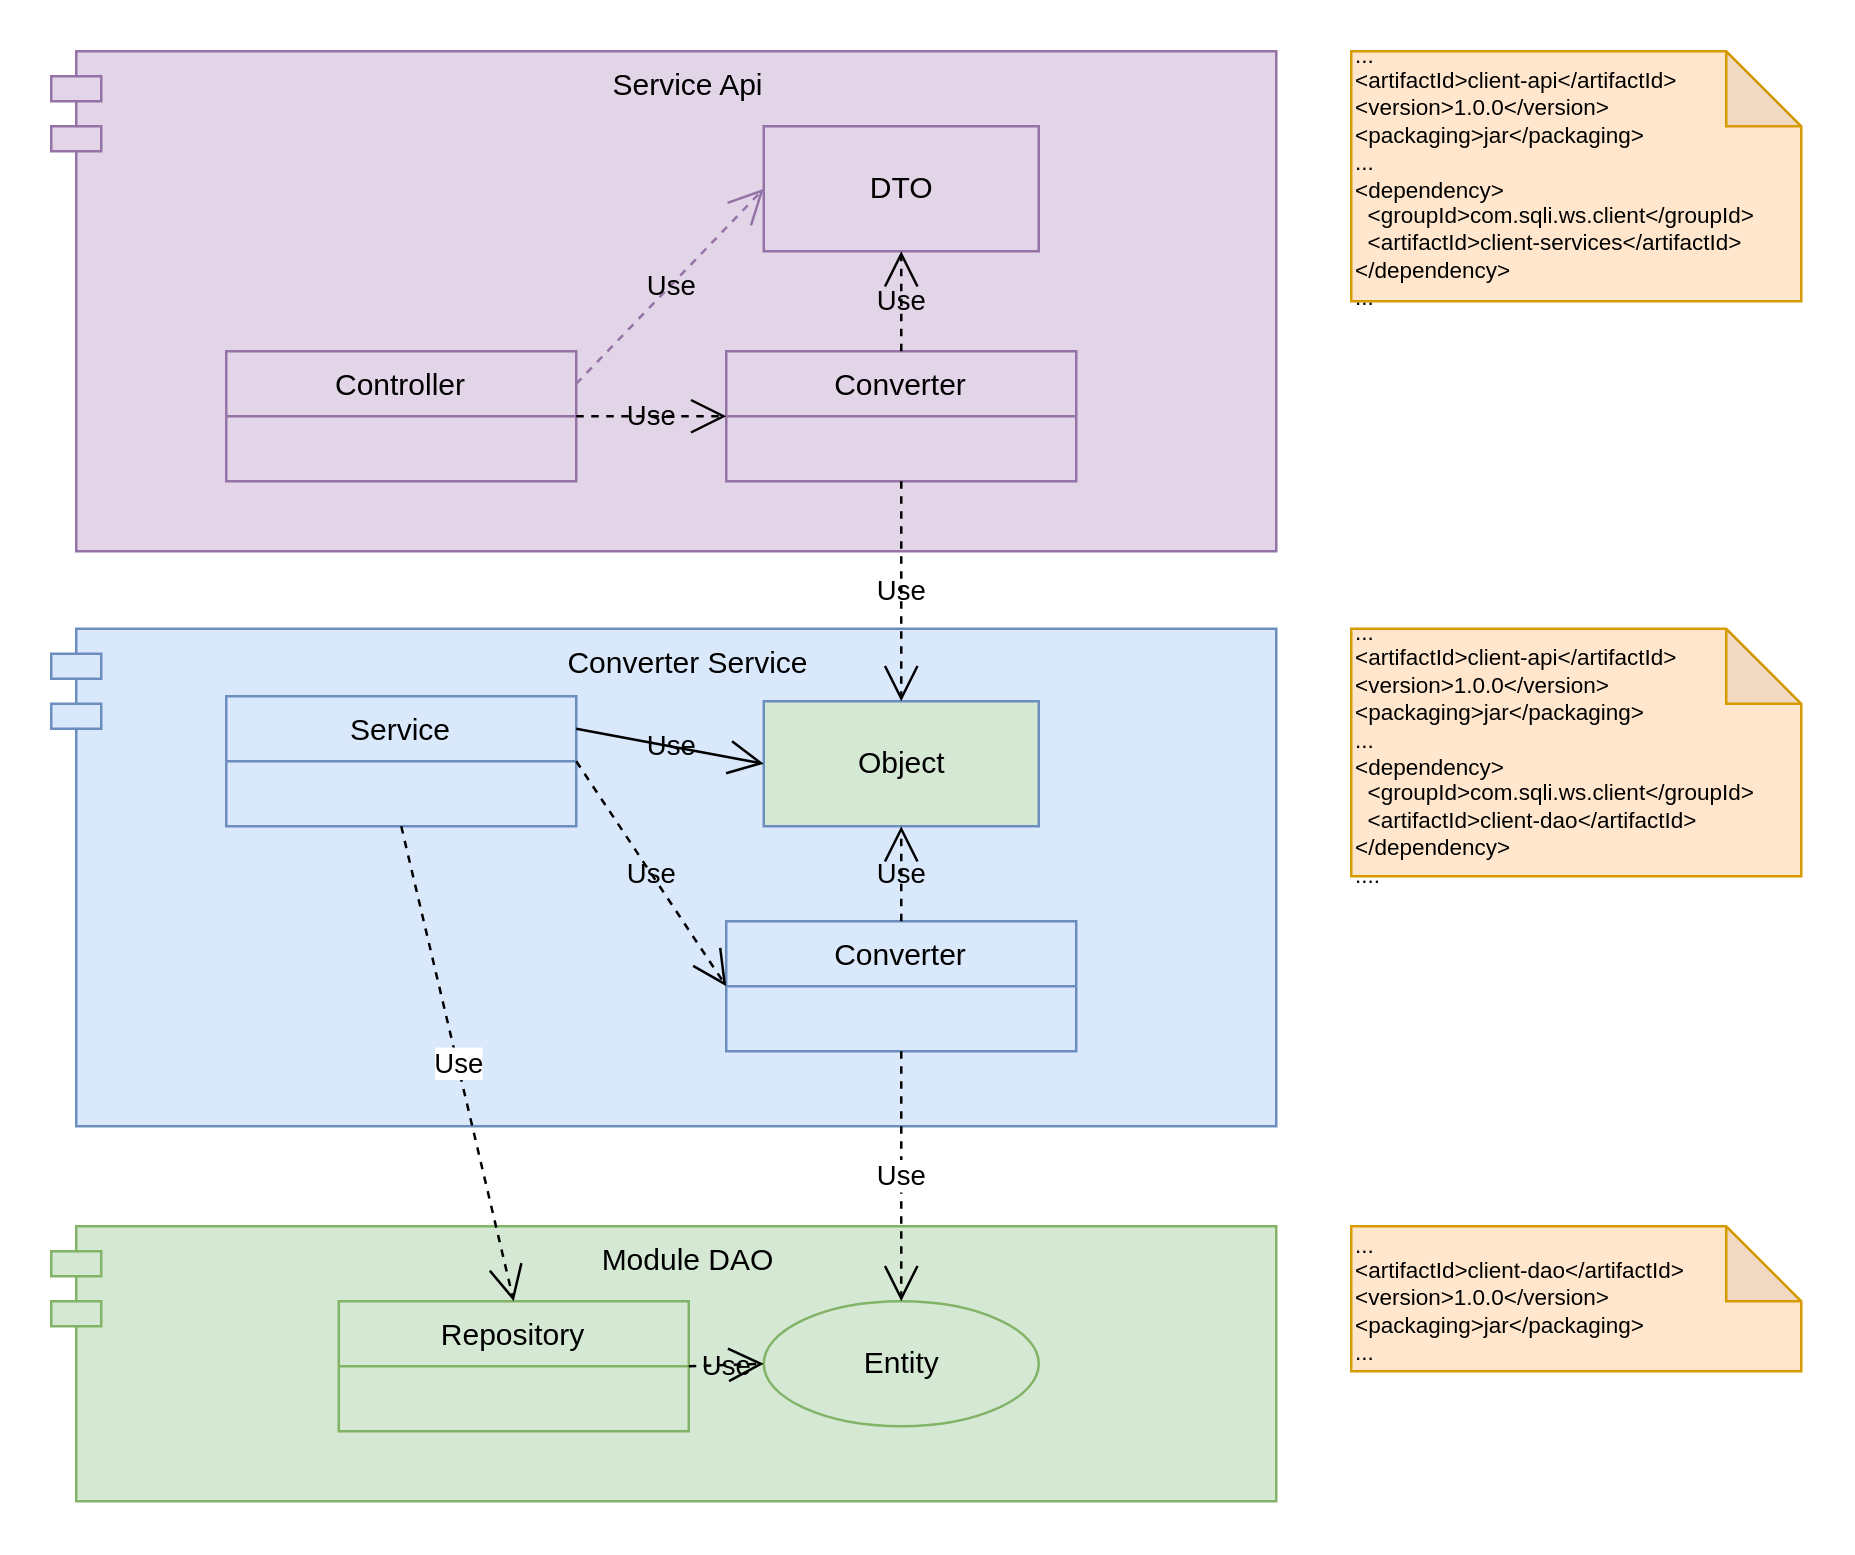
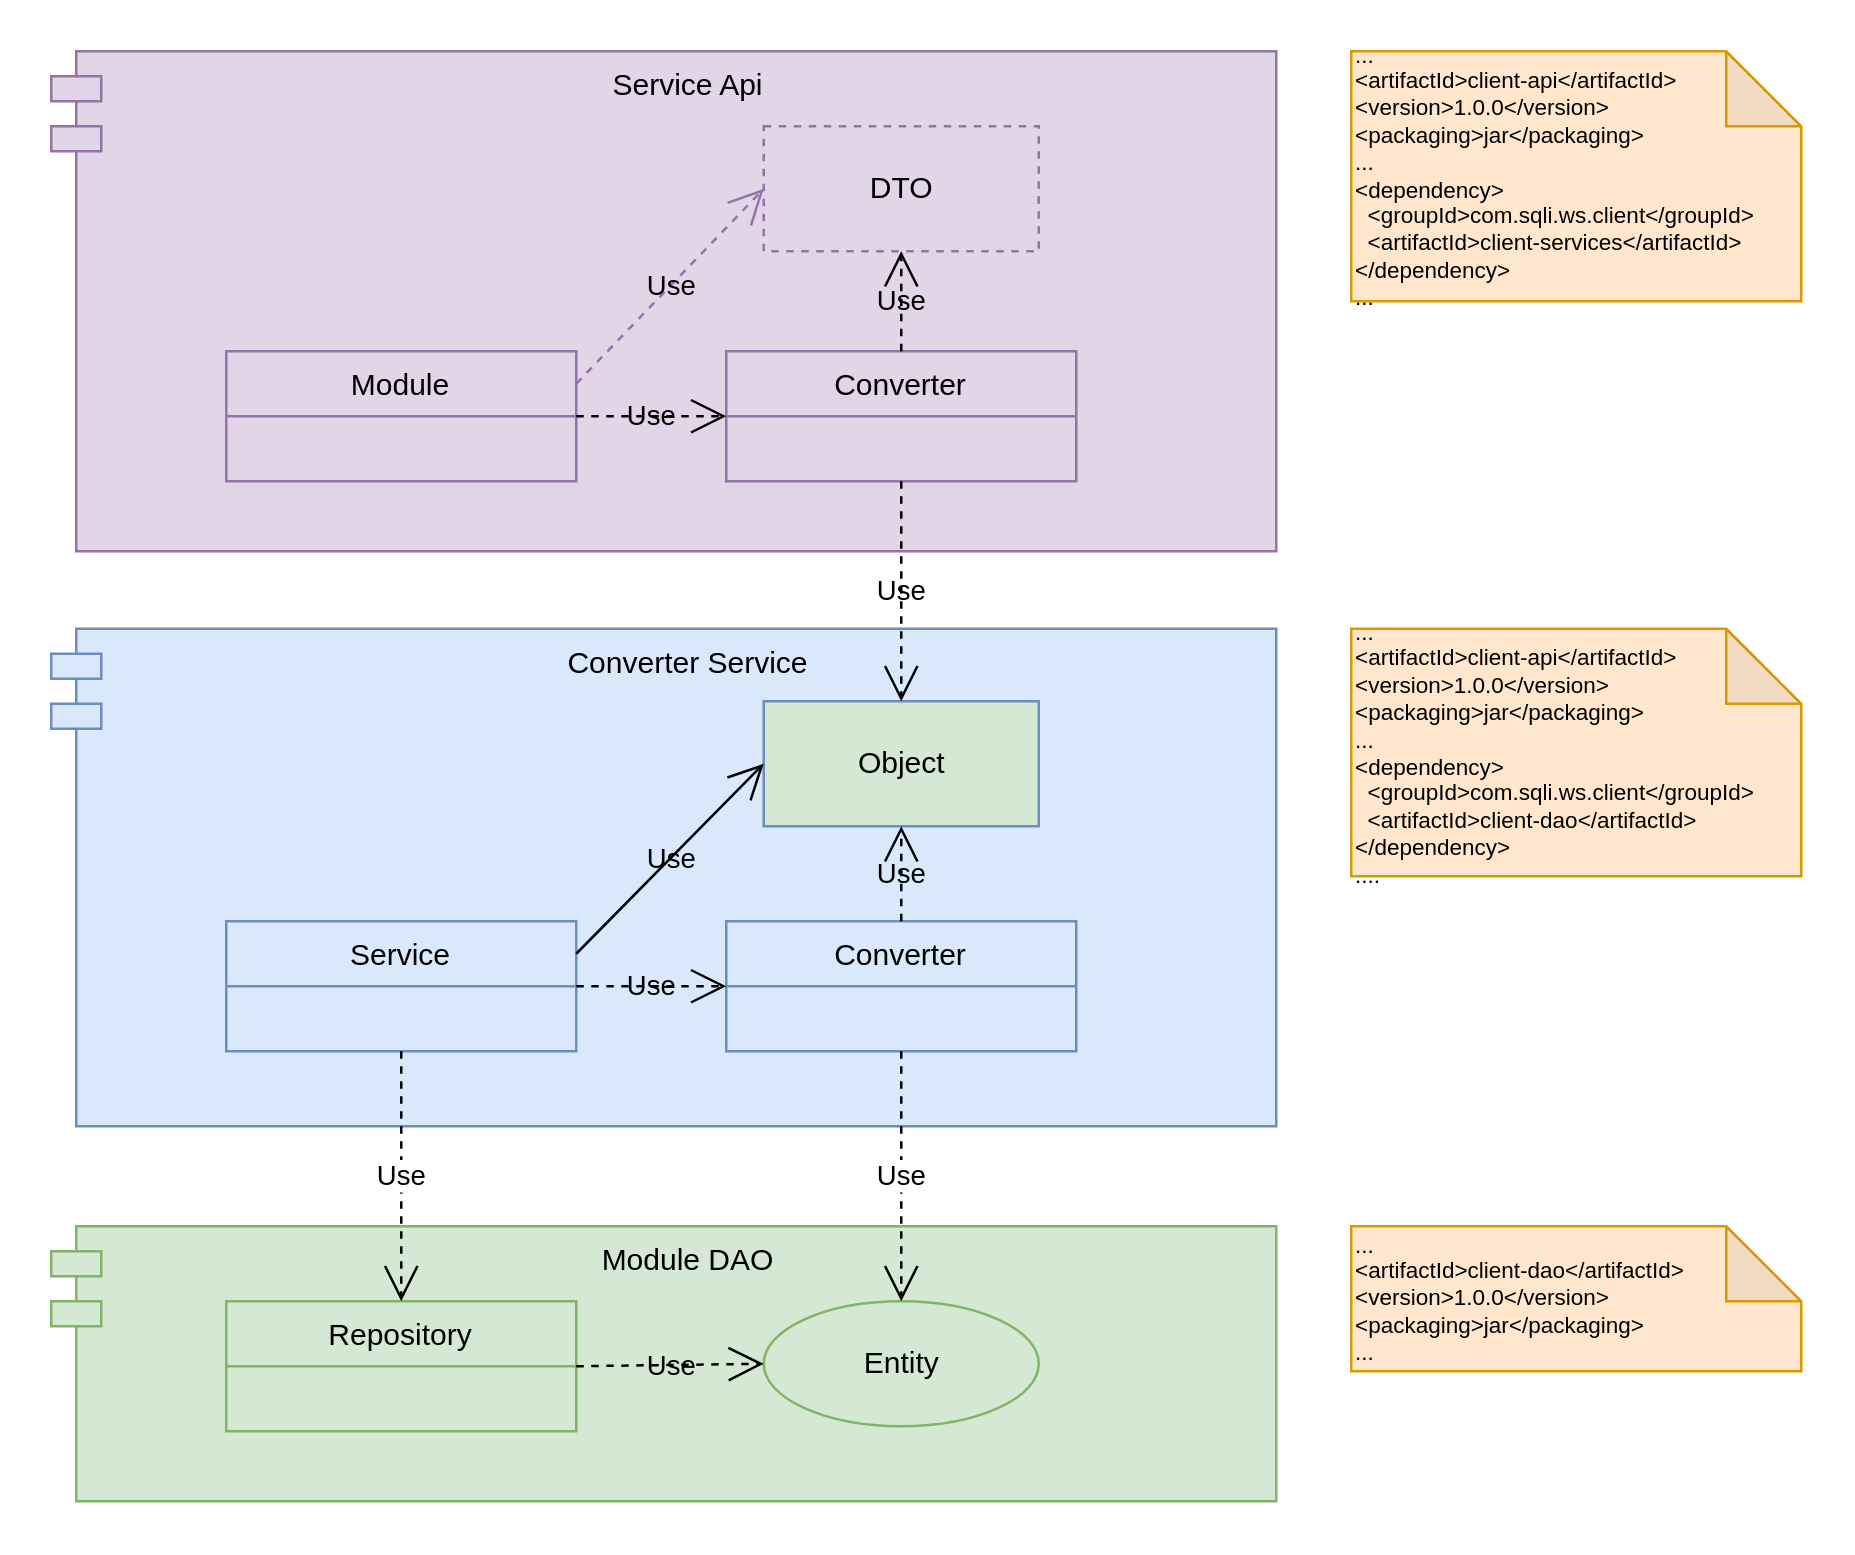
(901, 189) -> (901, 189)
(400, 385) -> (400, 385)
(401, 761) -> (401, 986)
(514, 1366) -> (401, 1366)
